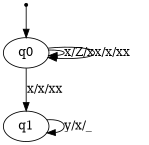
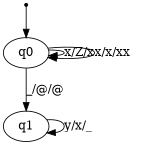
(45, 90) -> (45, 90)
